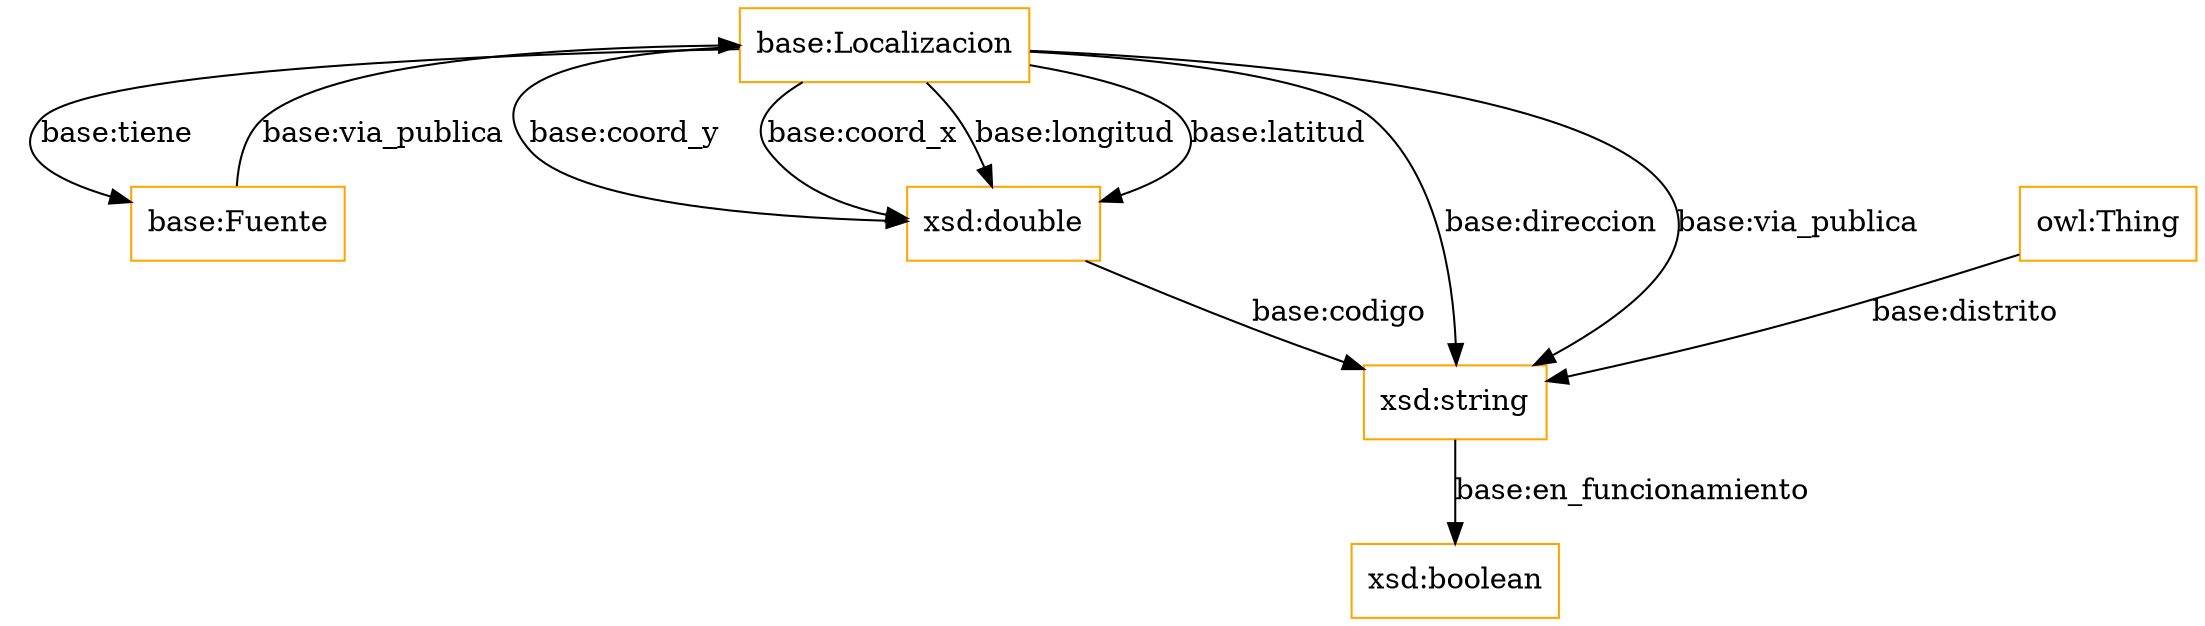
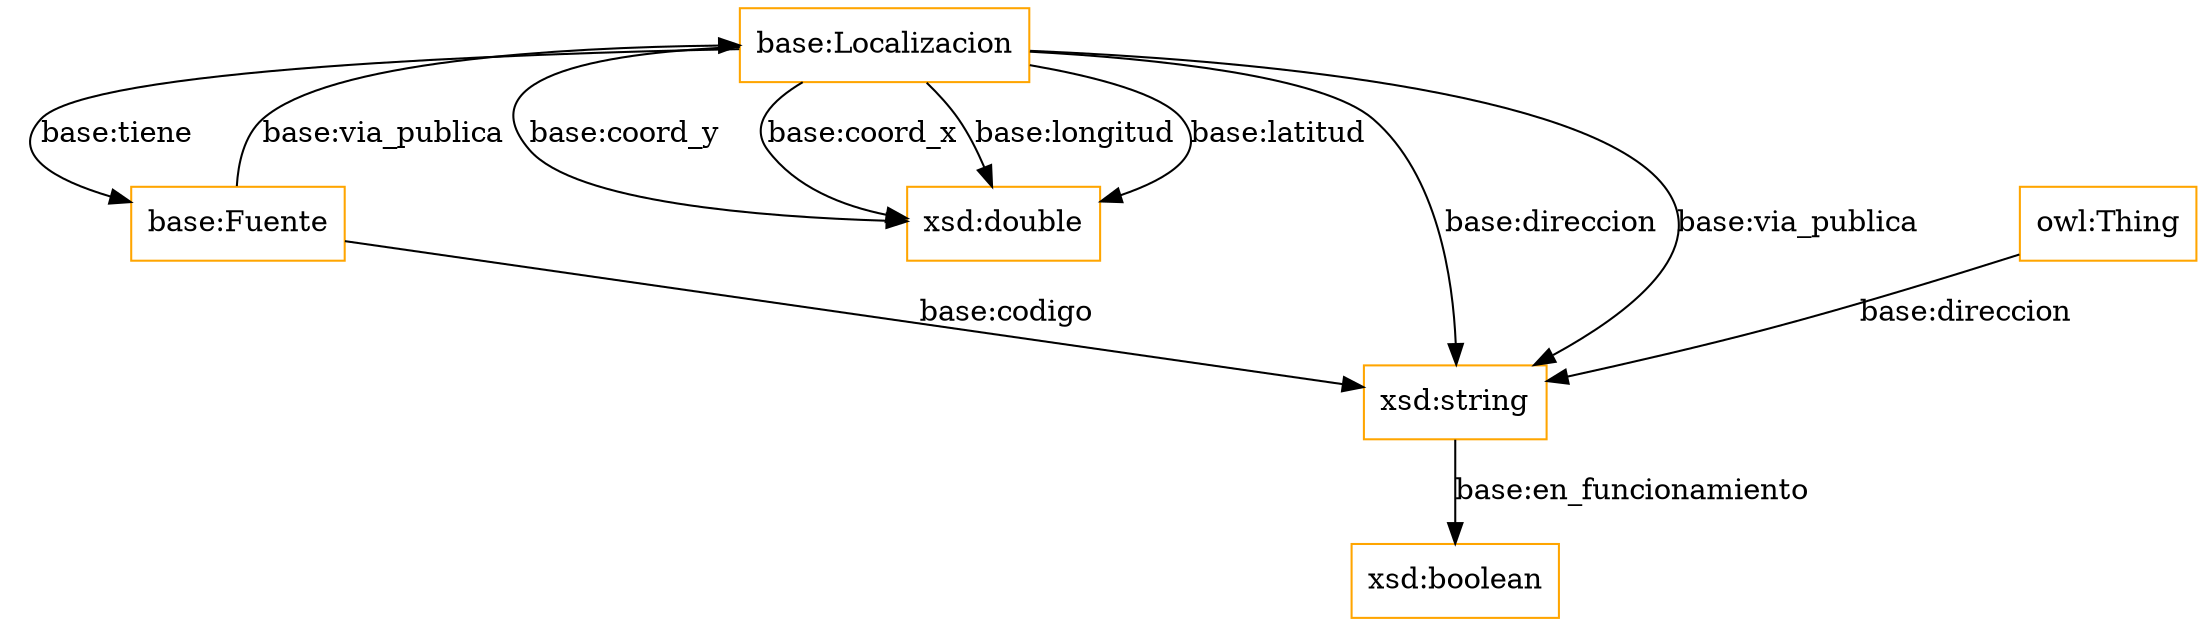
(1965, 313) -> (1965, 313)
(1214, 314) -> (844, 313)
